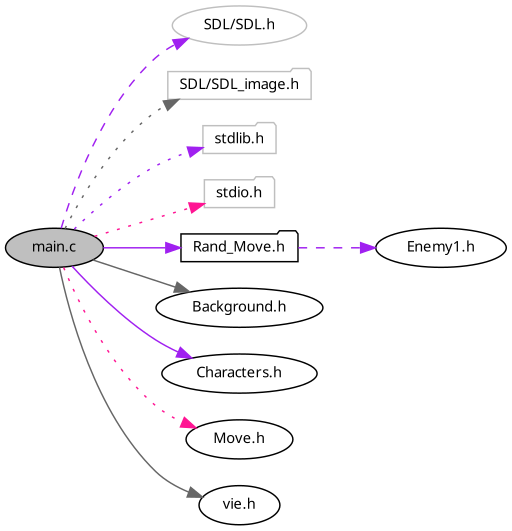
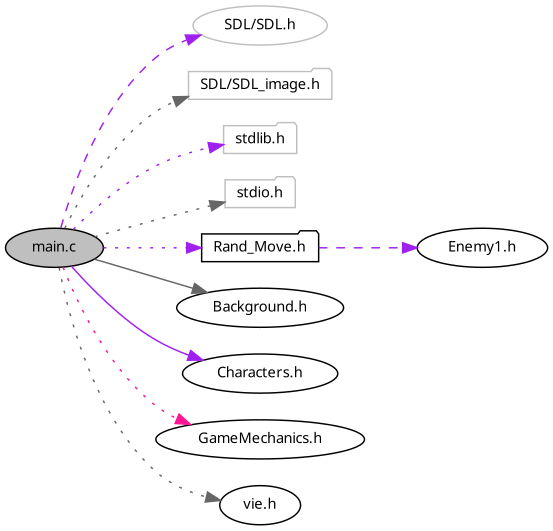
(142, 222) -> (152, 221)
(134, 248) -> (145, 248)
(102, 394) -> (105, 403)
(239, 439) -> (260, 439)
